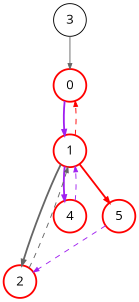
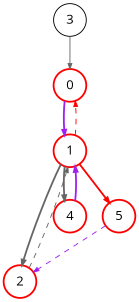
(64, 181) -> (64, 181)
(76, 186) -> (76, 186)
